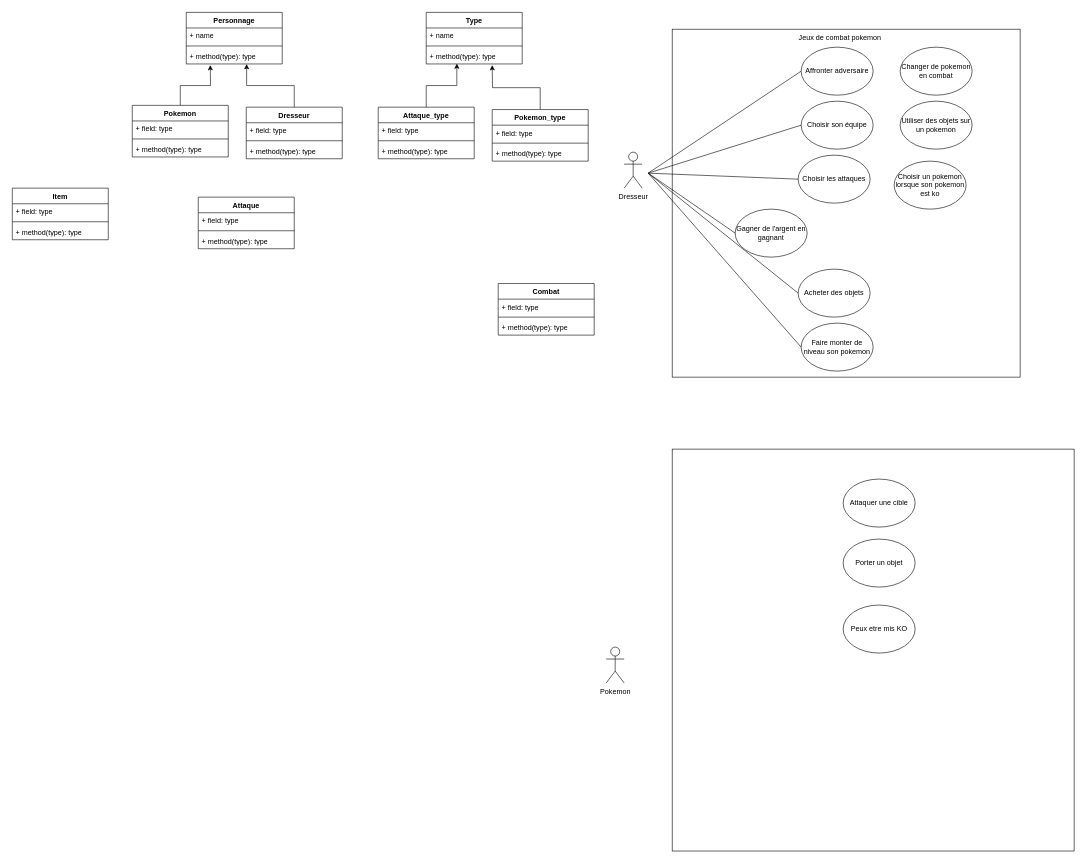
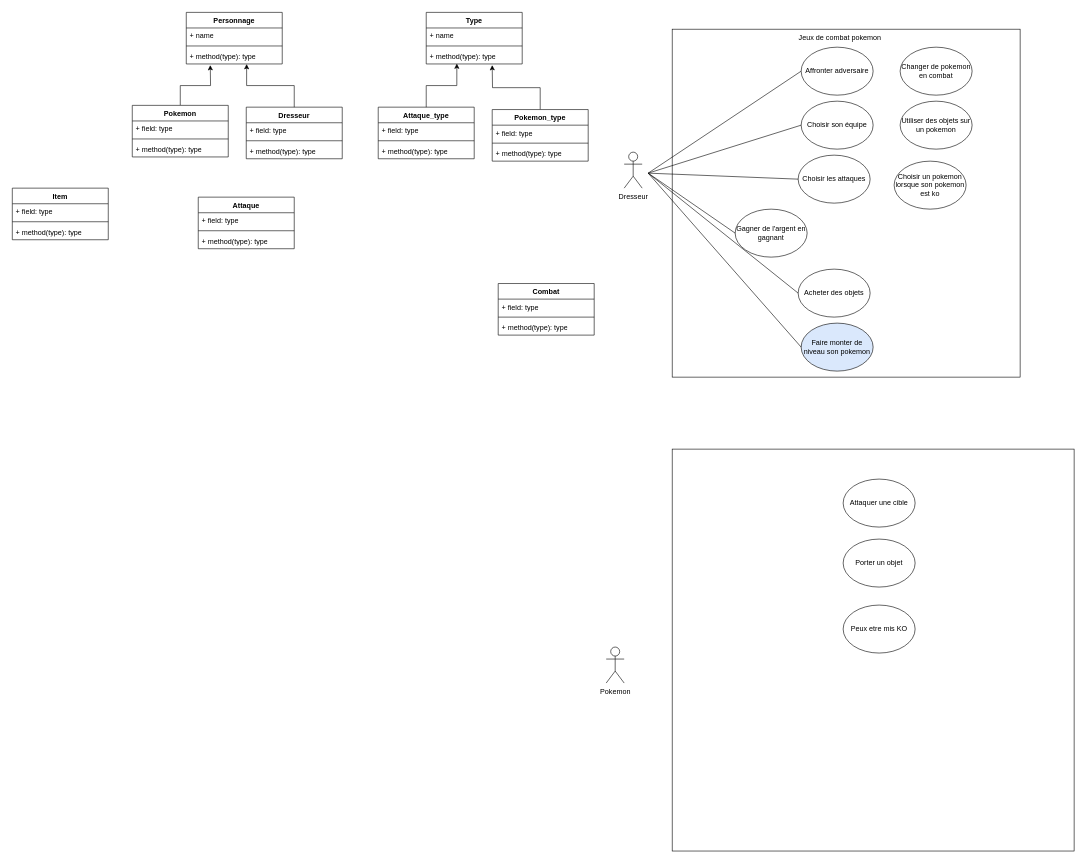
(837, 347) -> (837, 347)
